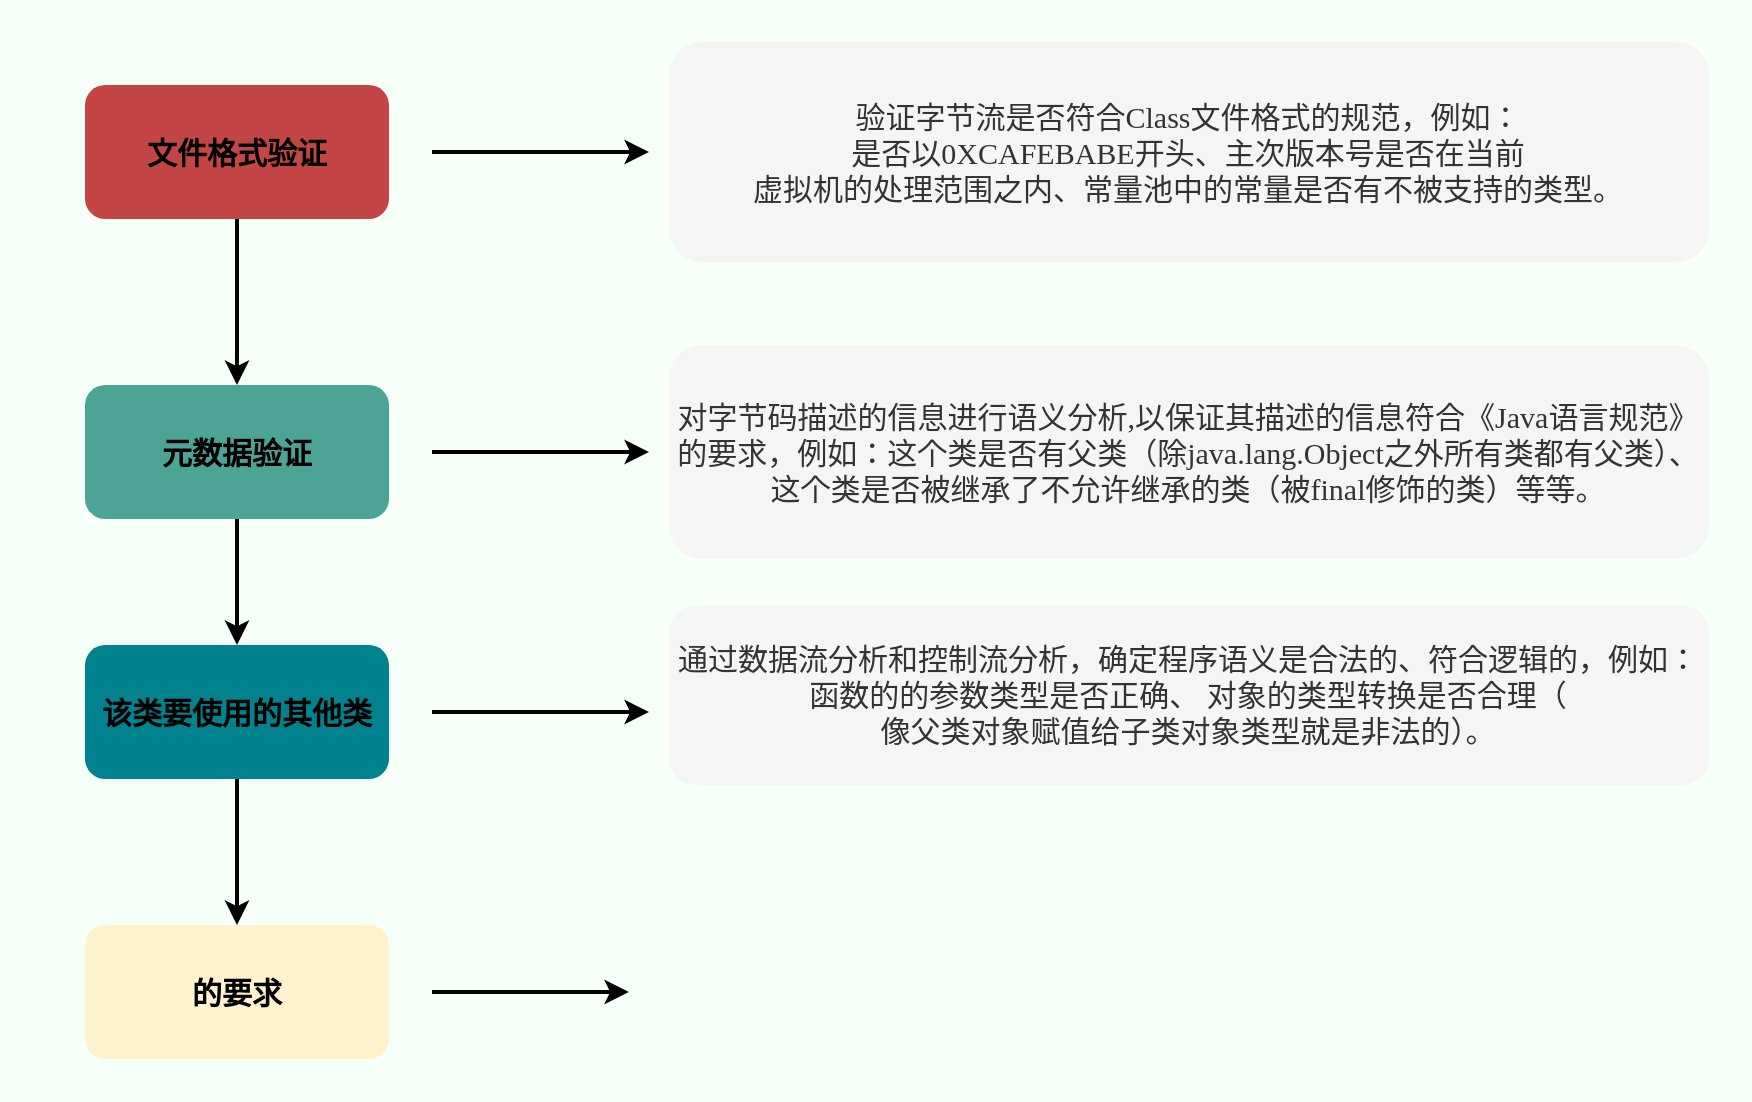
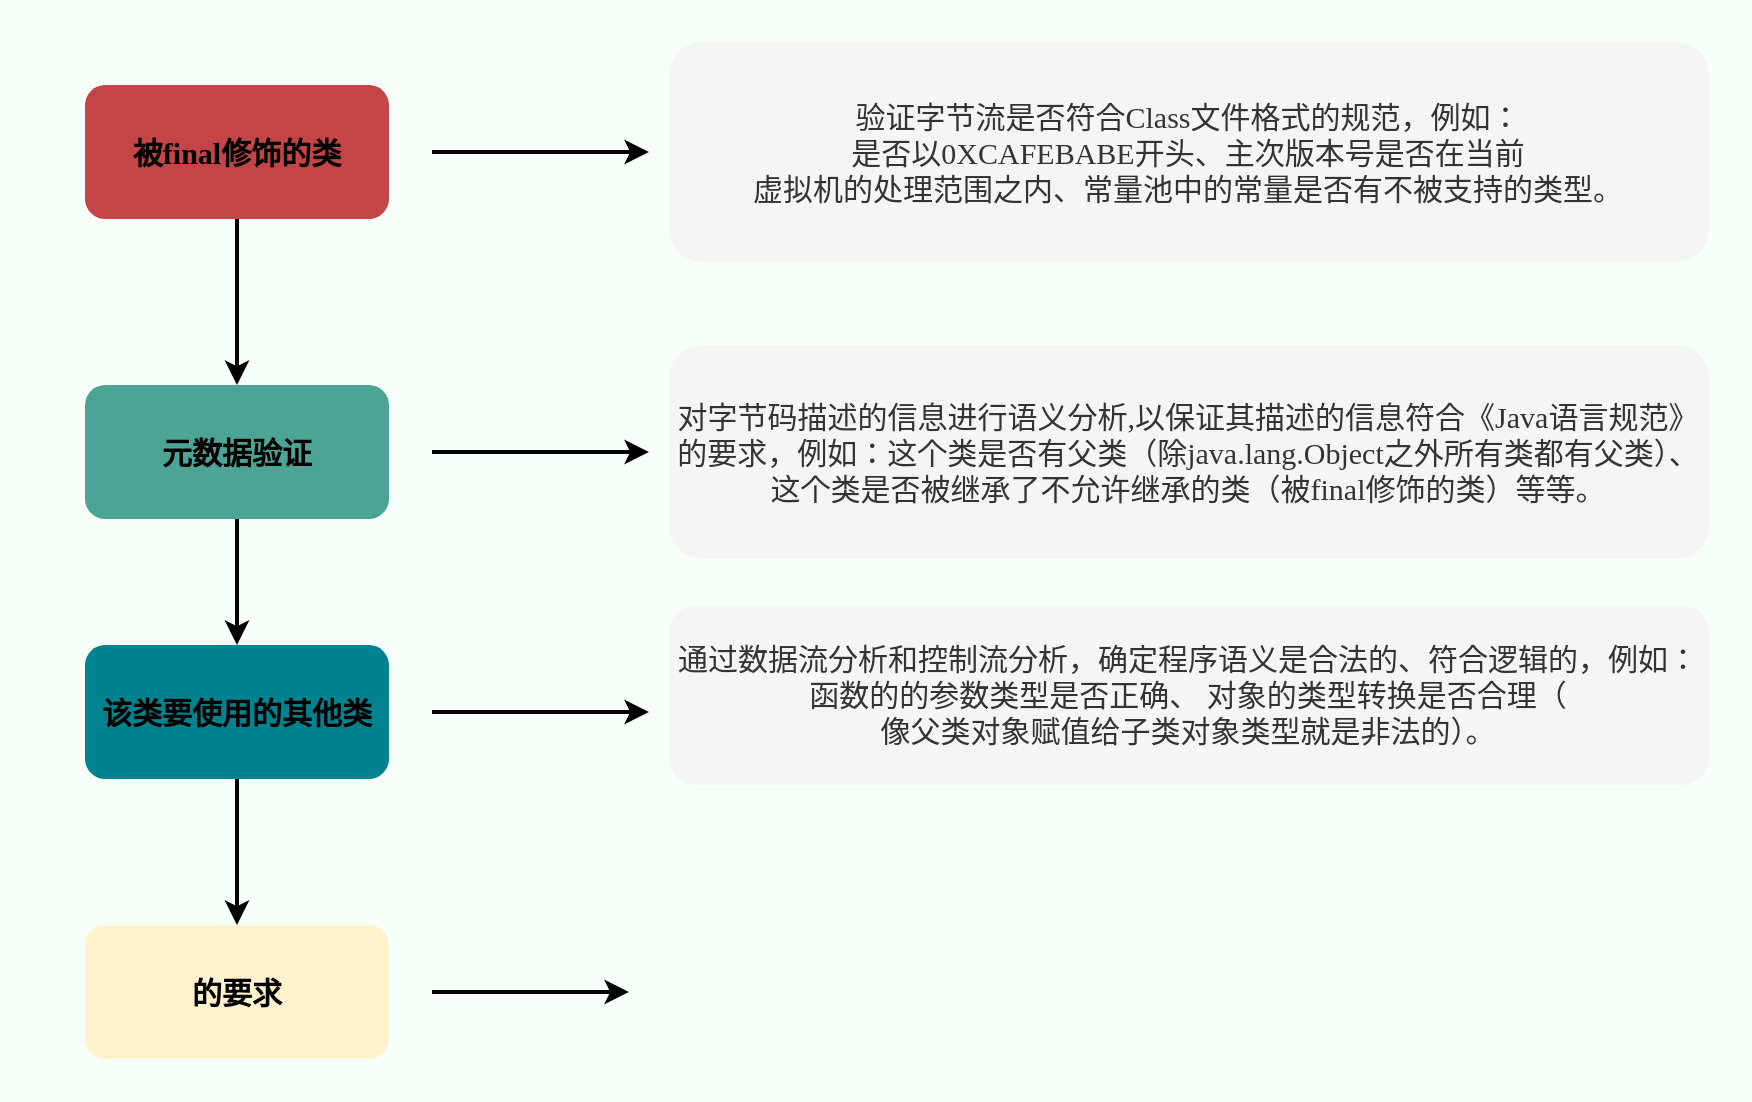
(238, 153) -> (238, 153)
